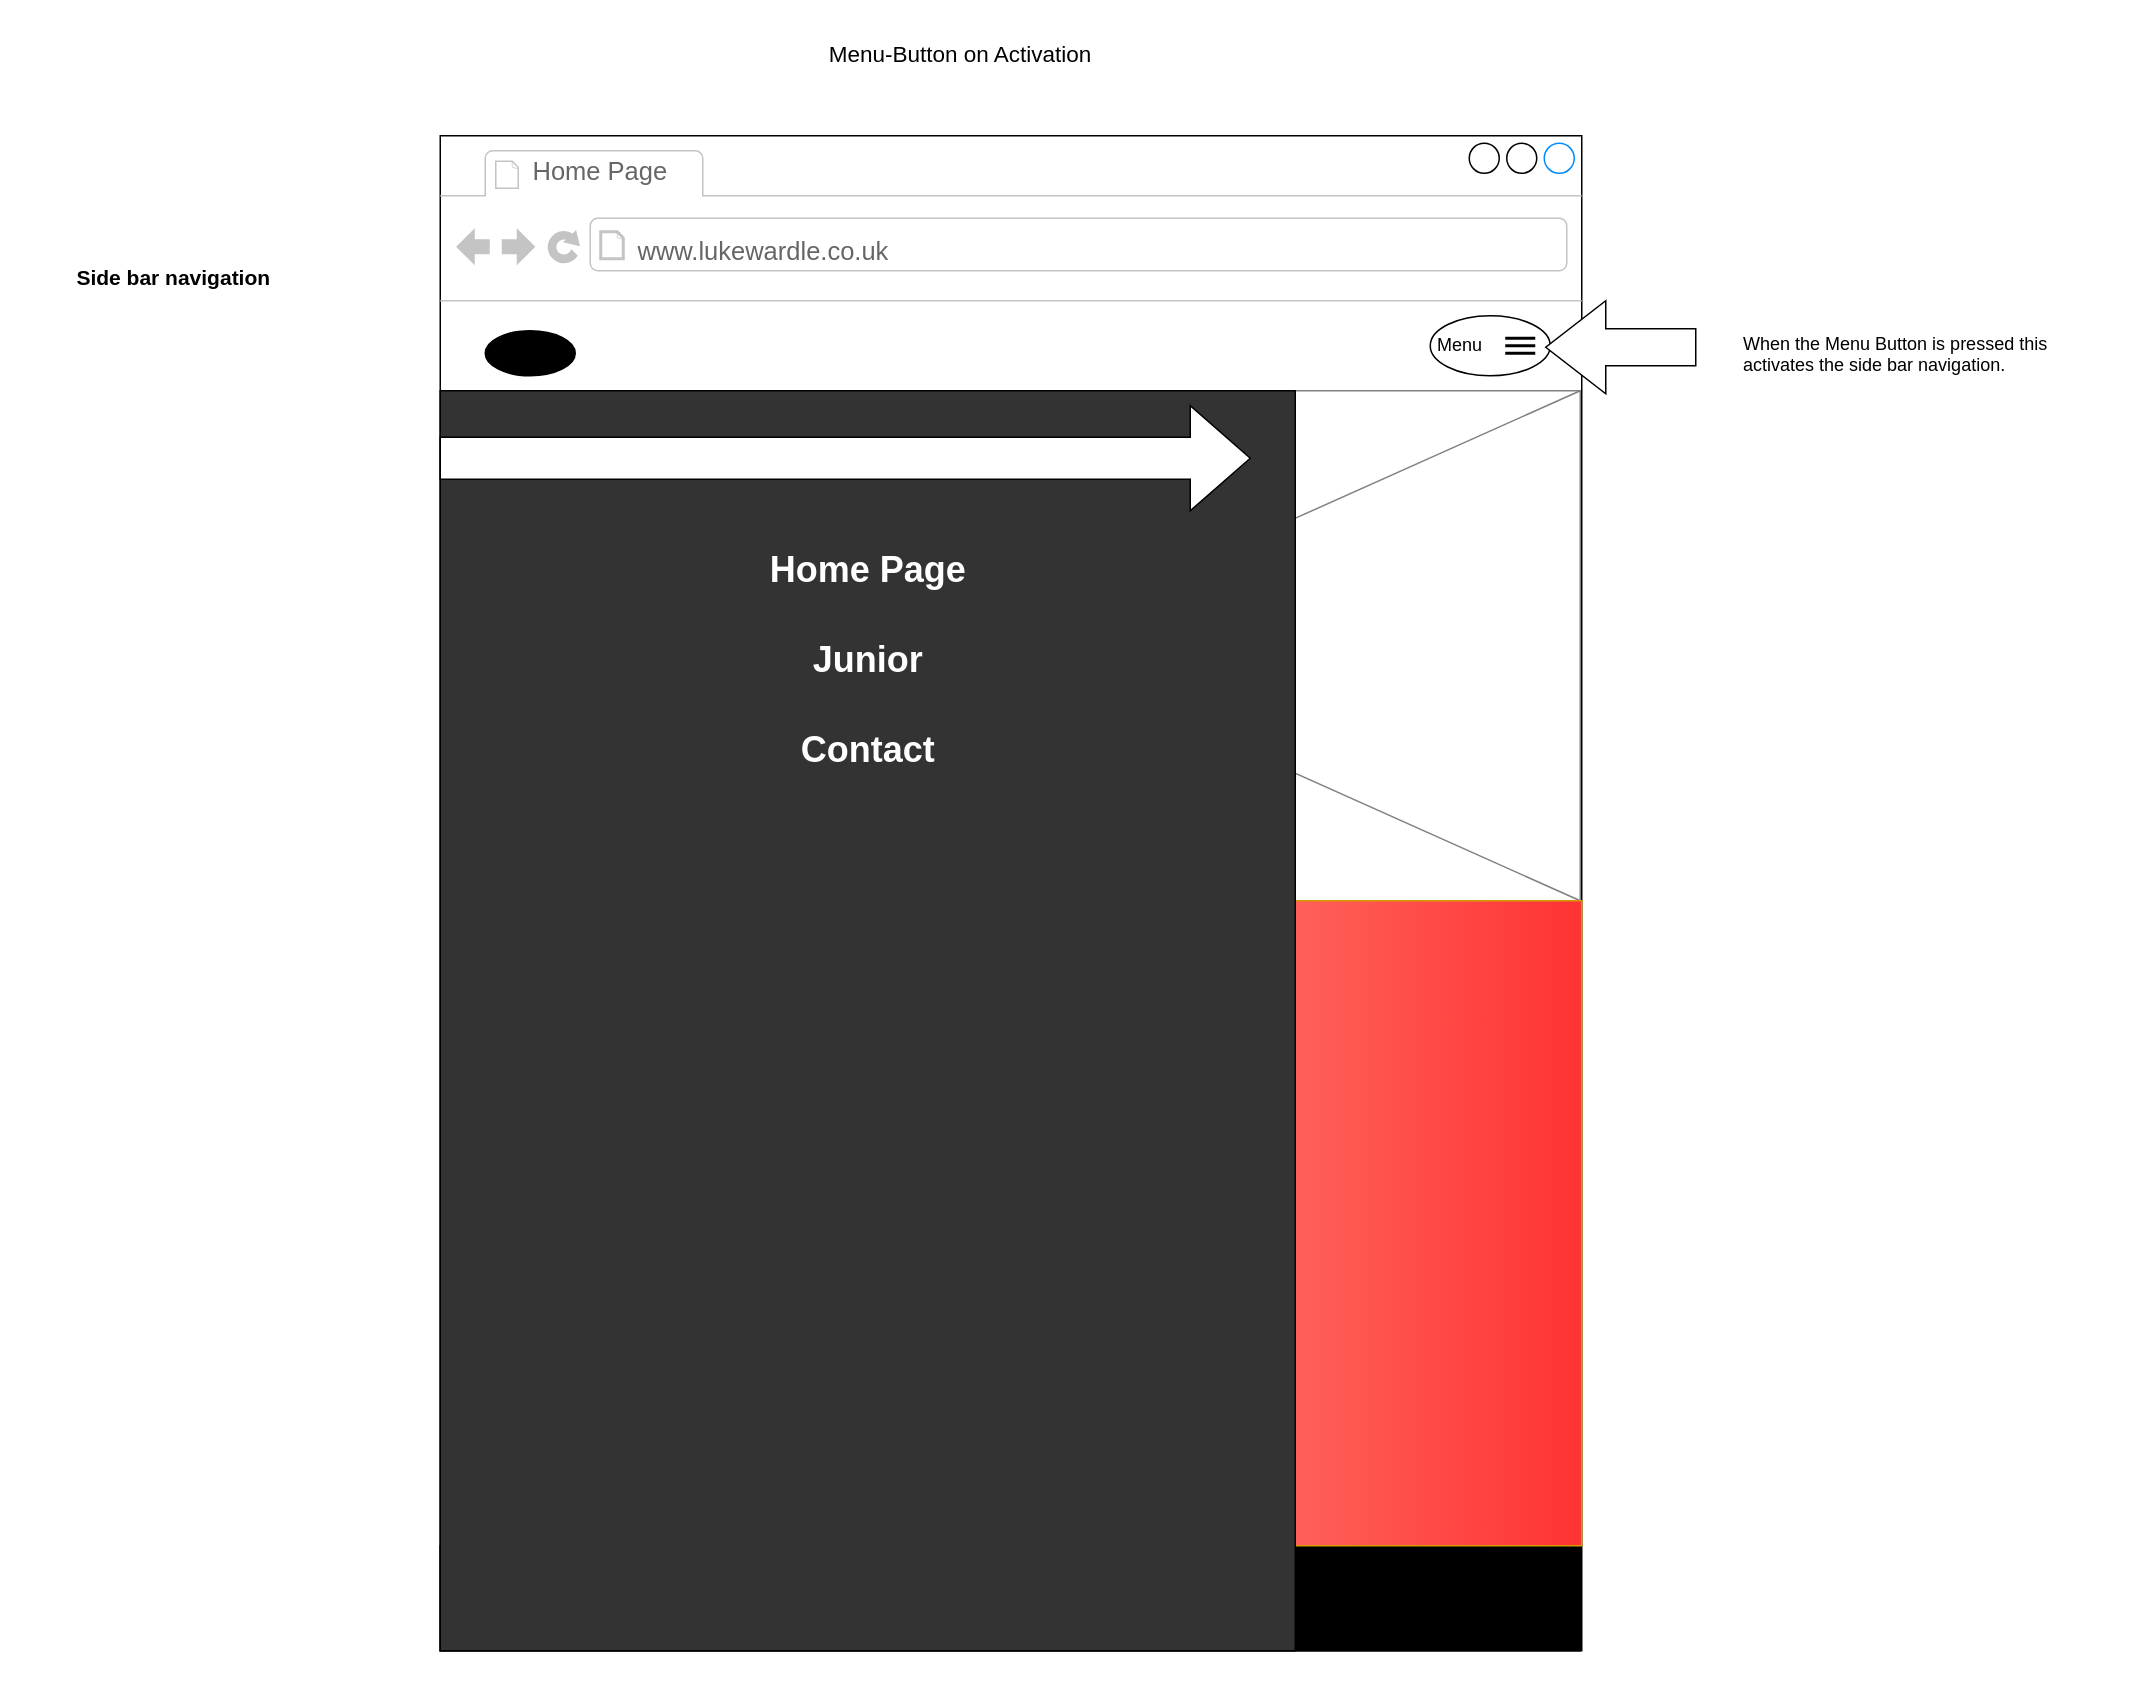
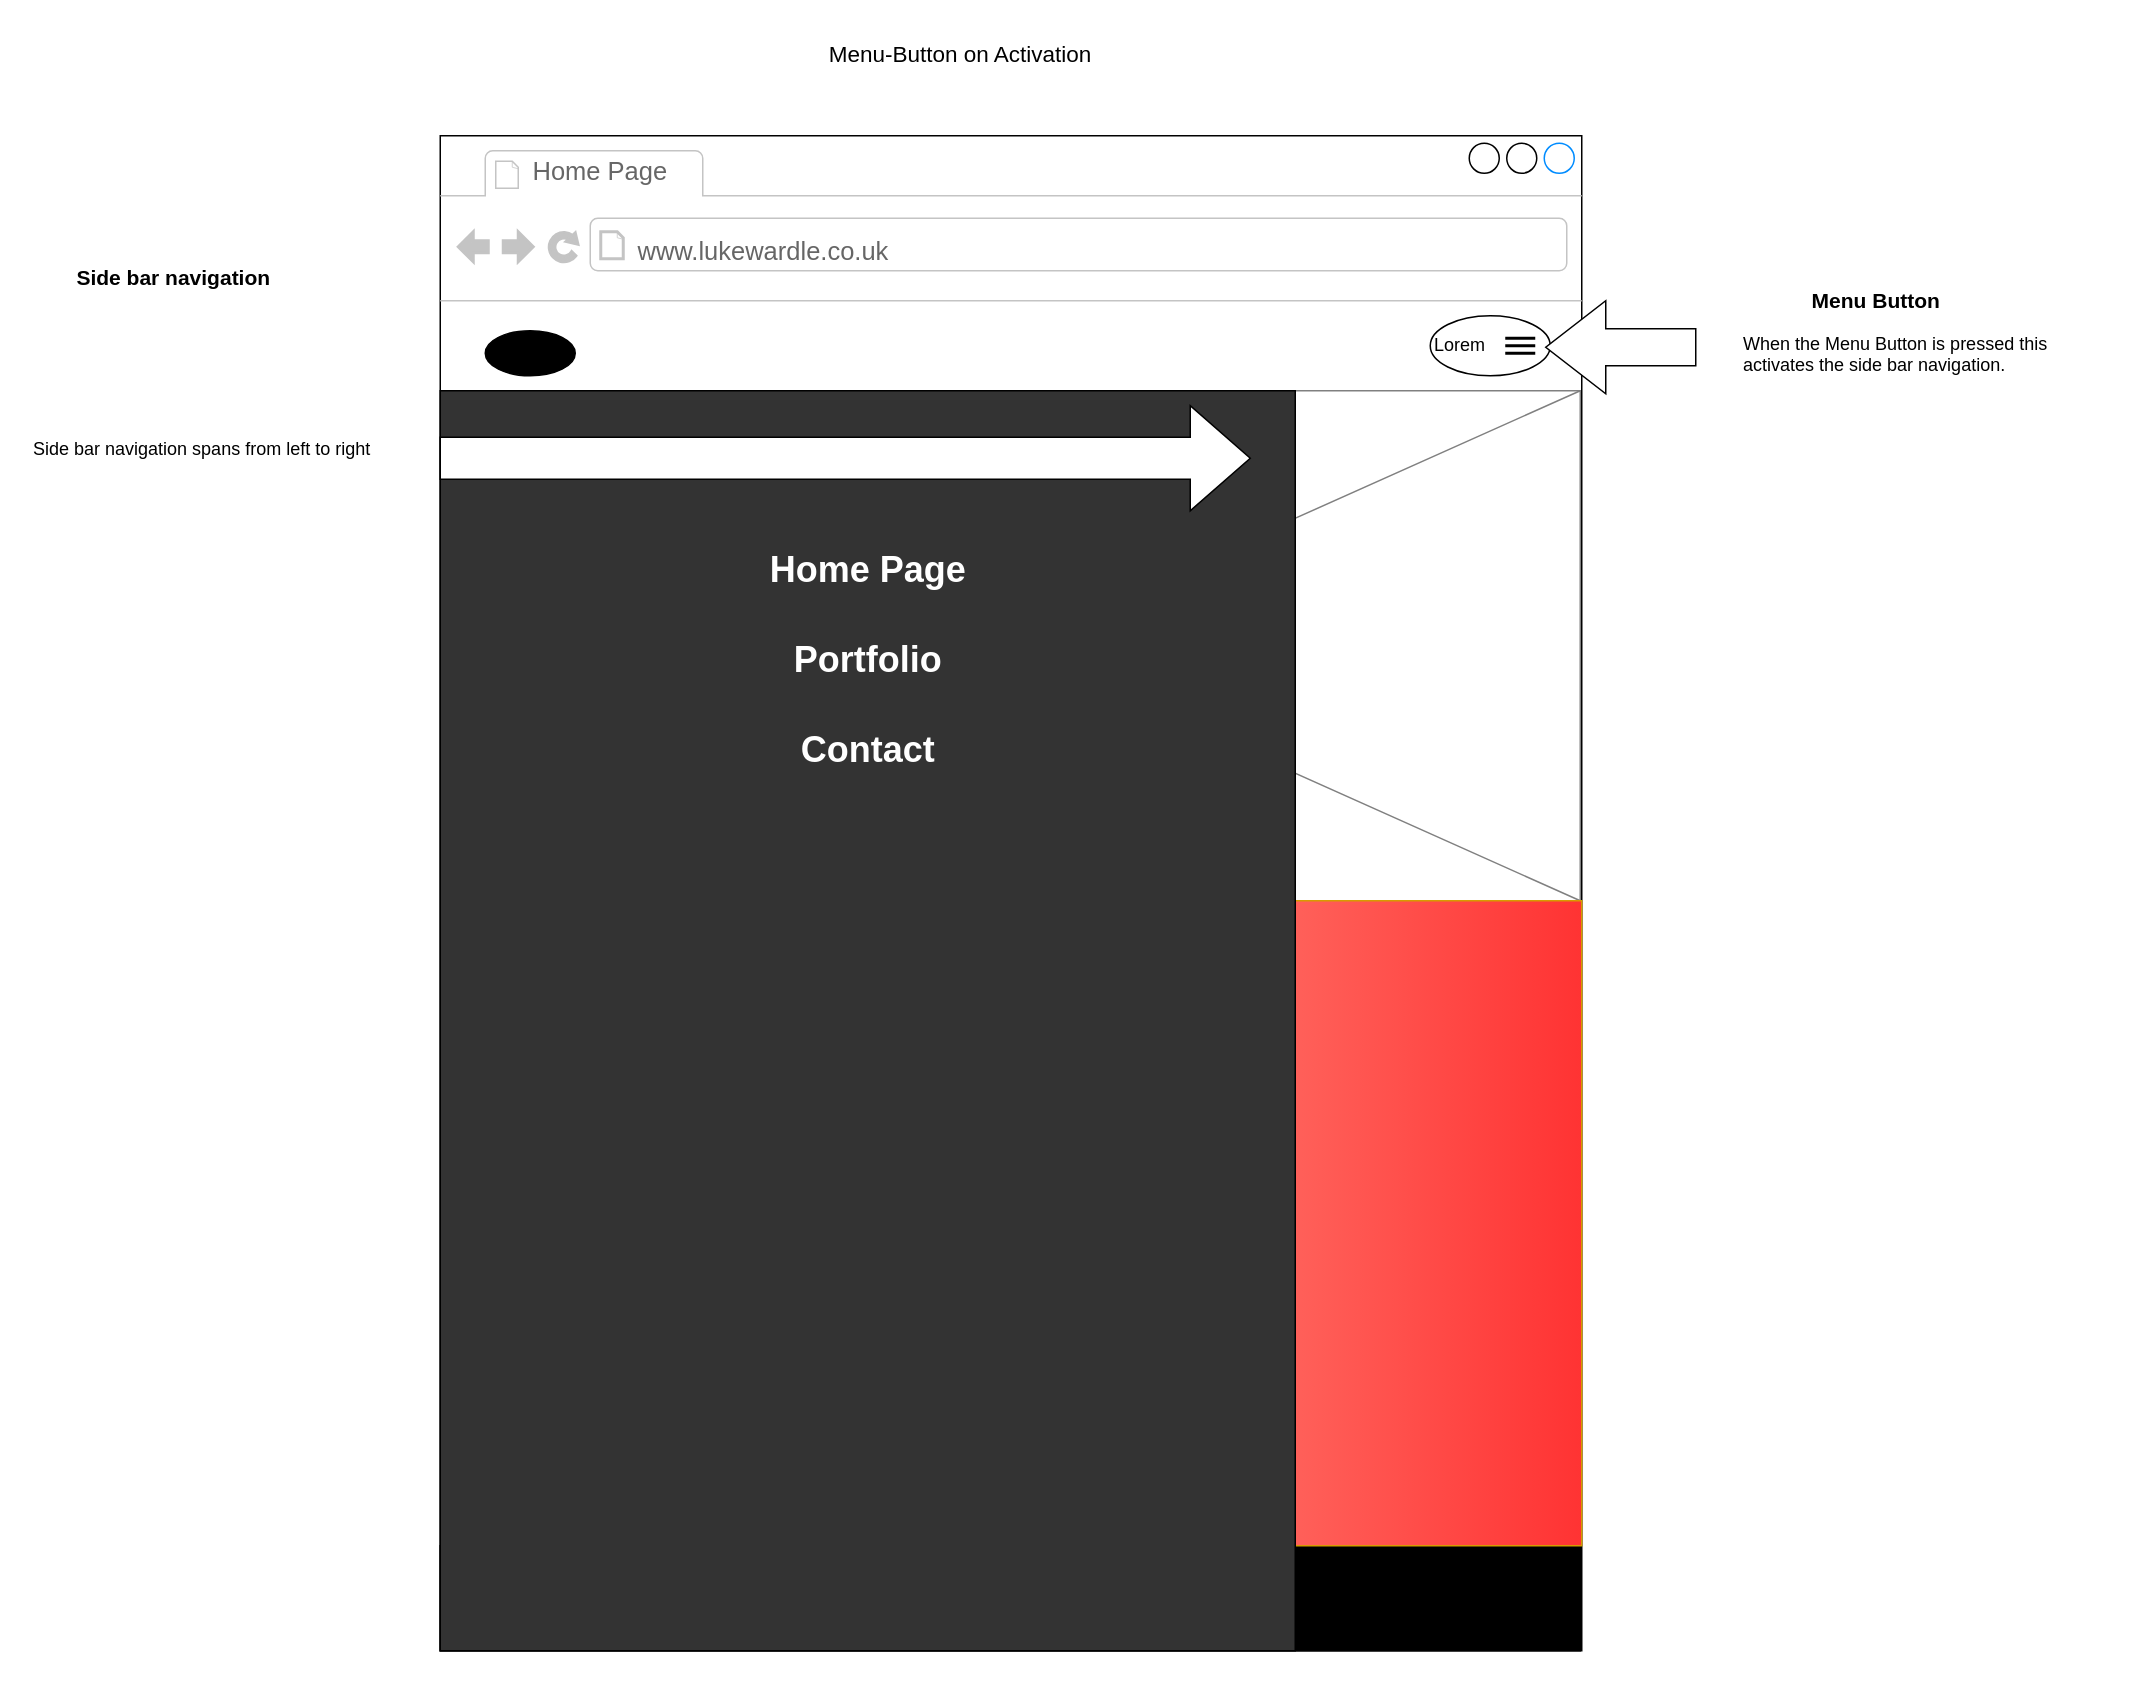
none -> (1876, 301)
(1460, 346) -> (1460, 346)
none -> (218, 451)
(869, 661) -> (869, 661)
